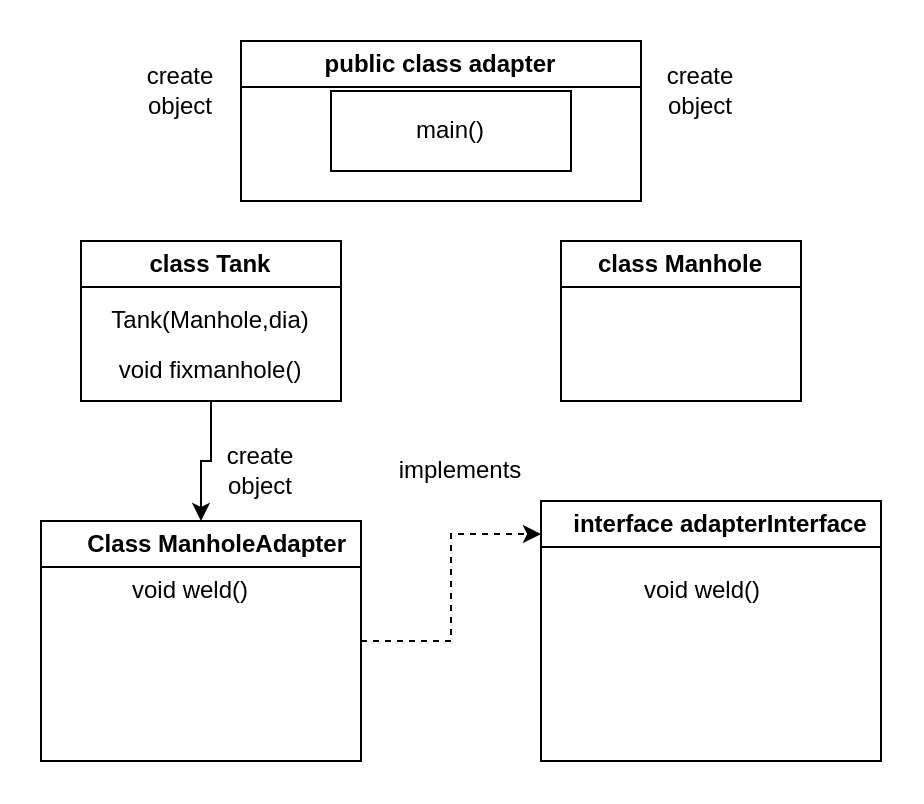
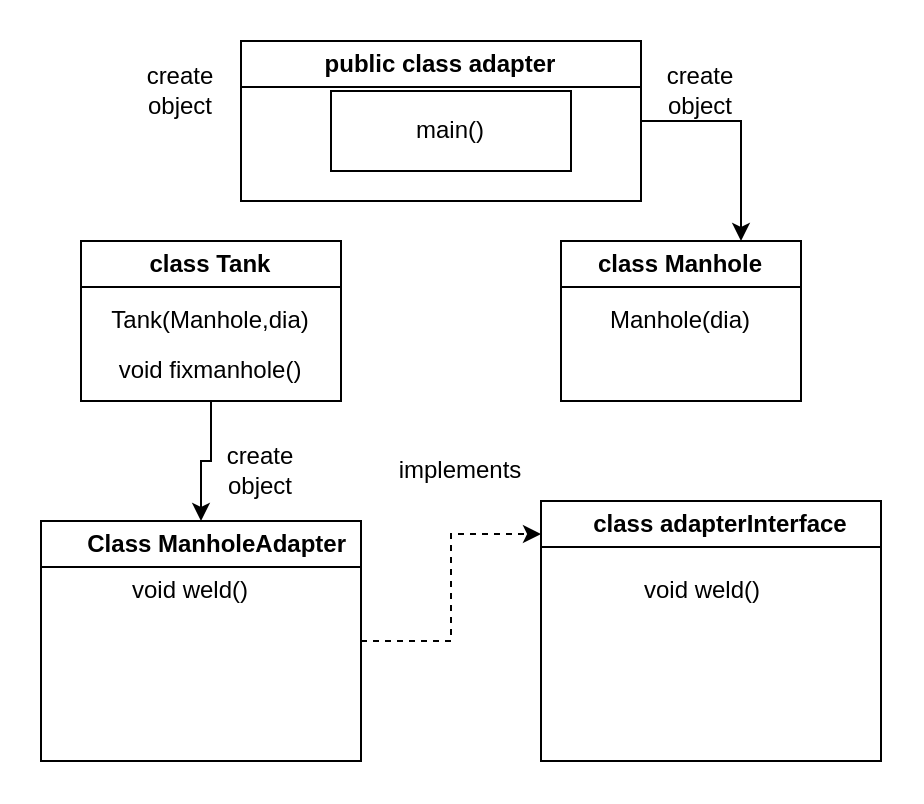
none -> (741, 126)
none -> (681, 321)
(711, 525) -> (711, 525)
